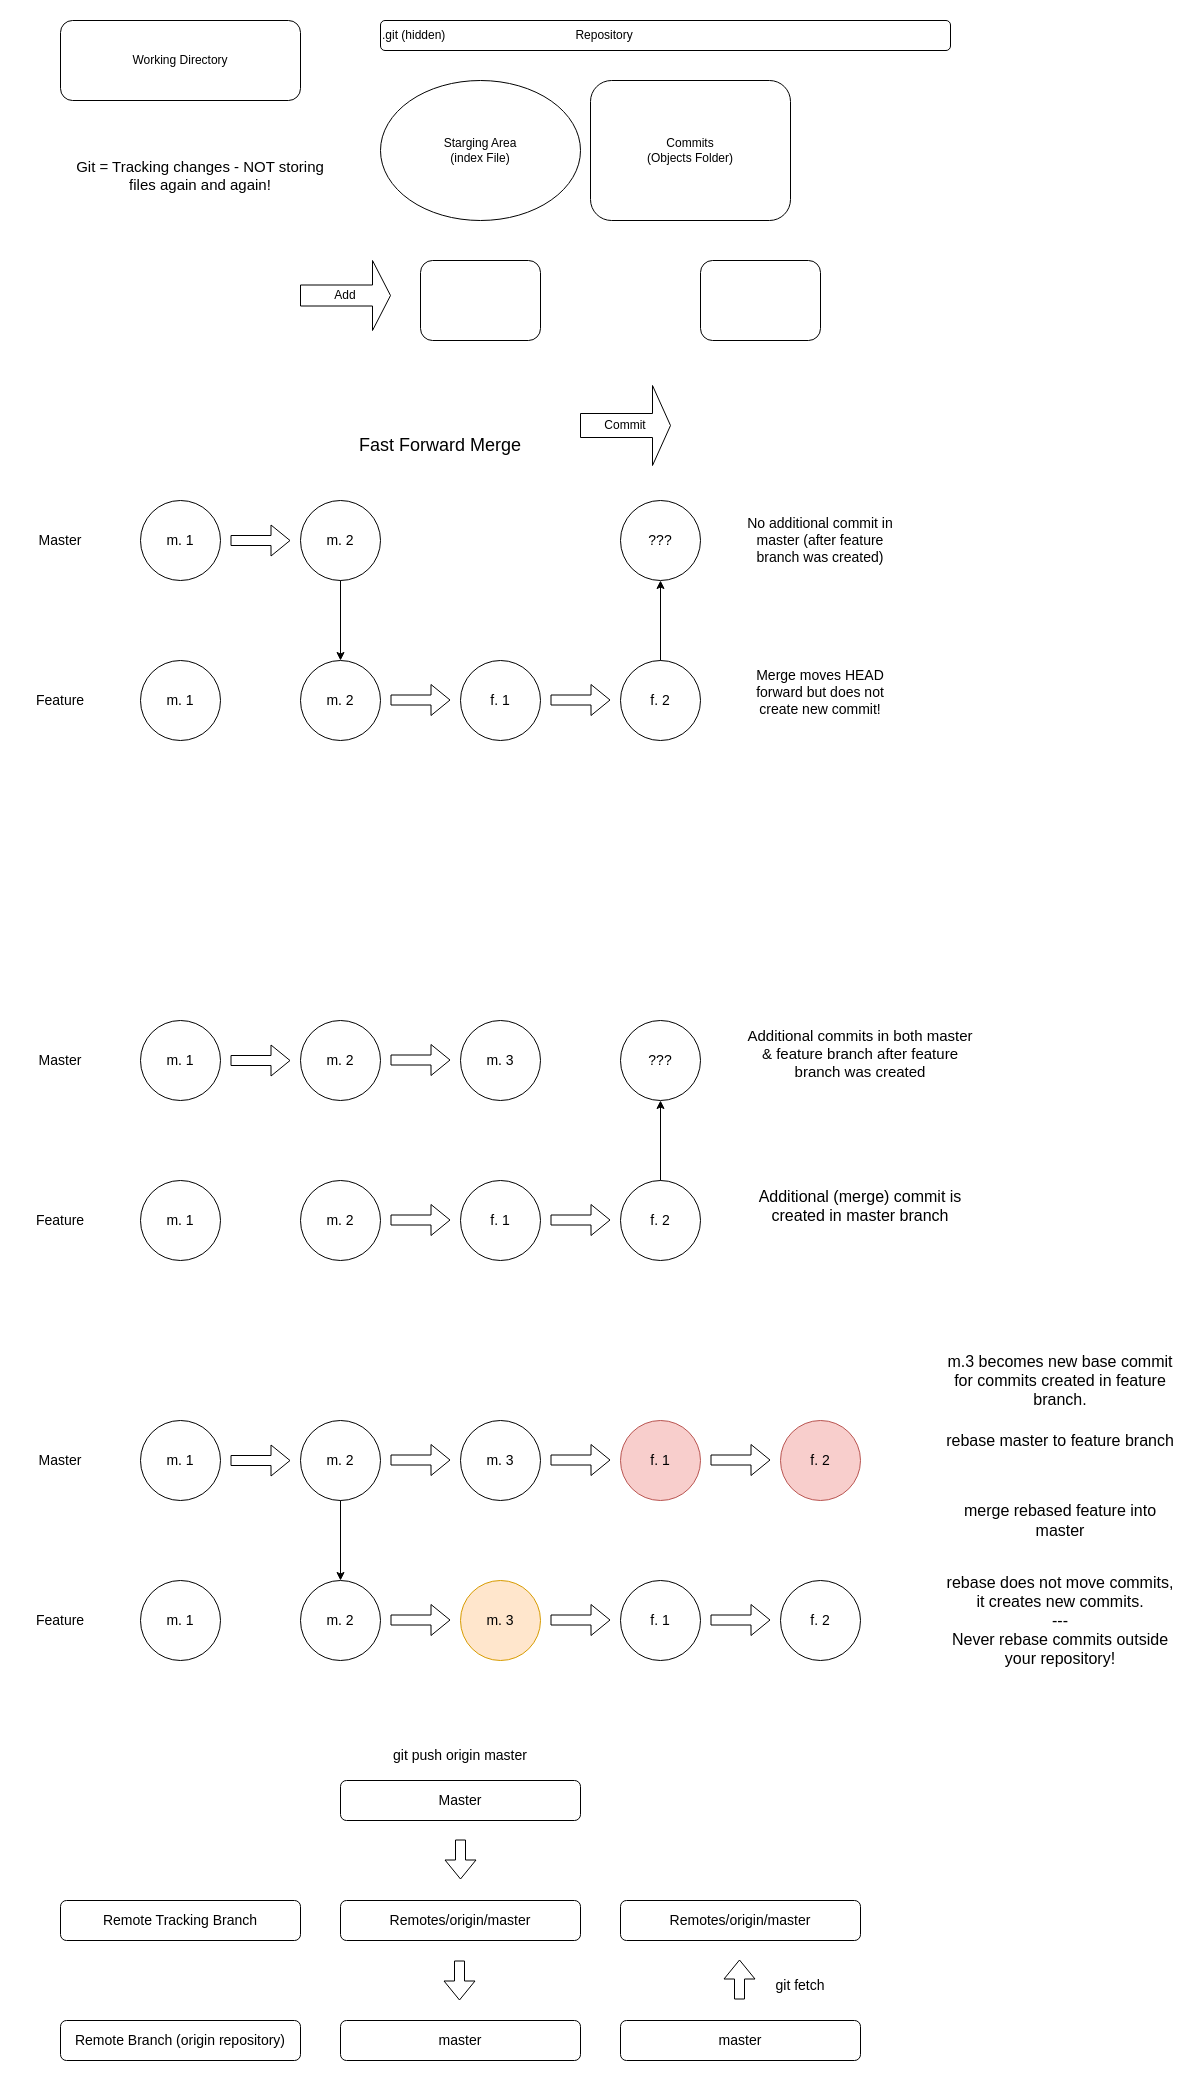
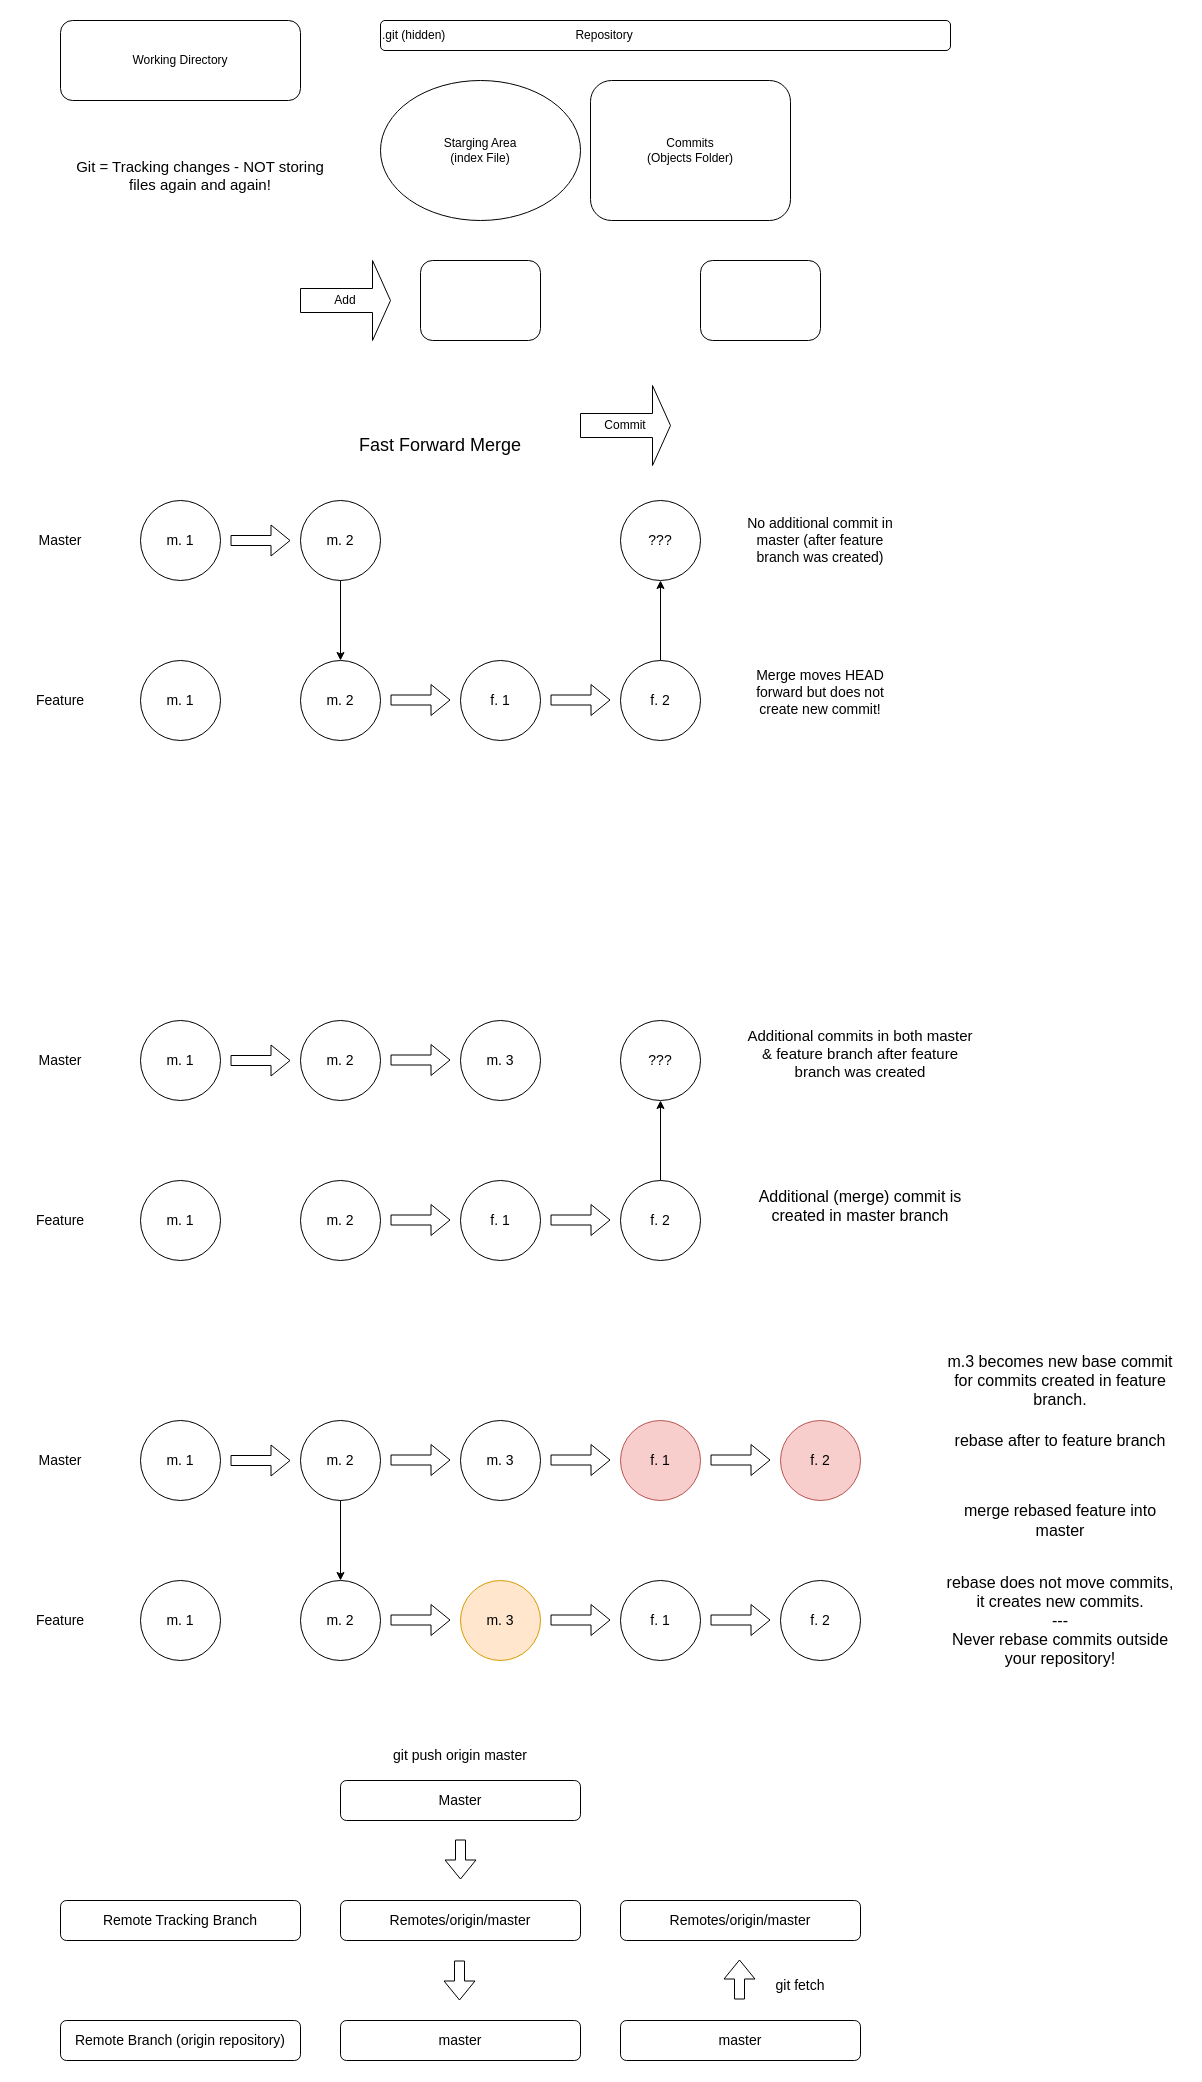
(346, 296) -> (346, 301)
(1061, 1441) -> (1061, 1441)
